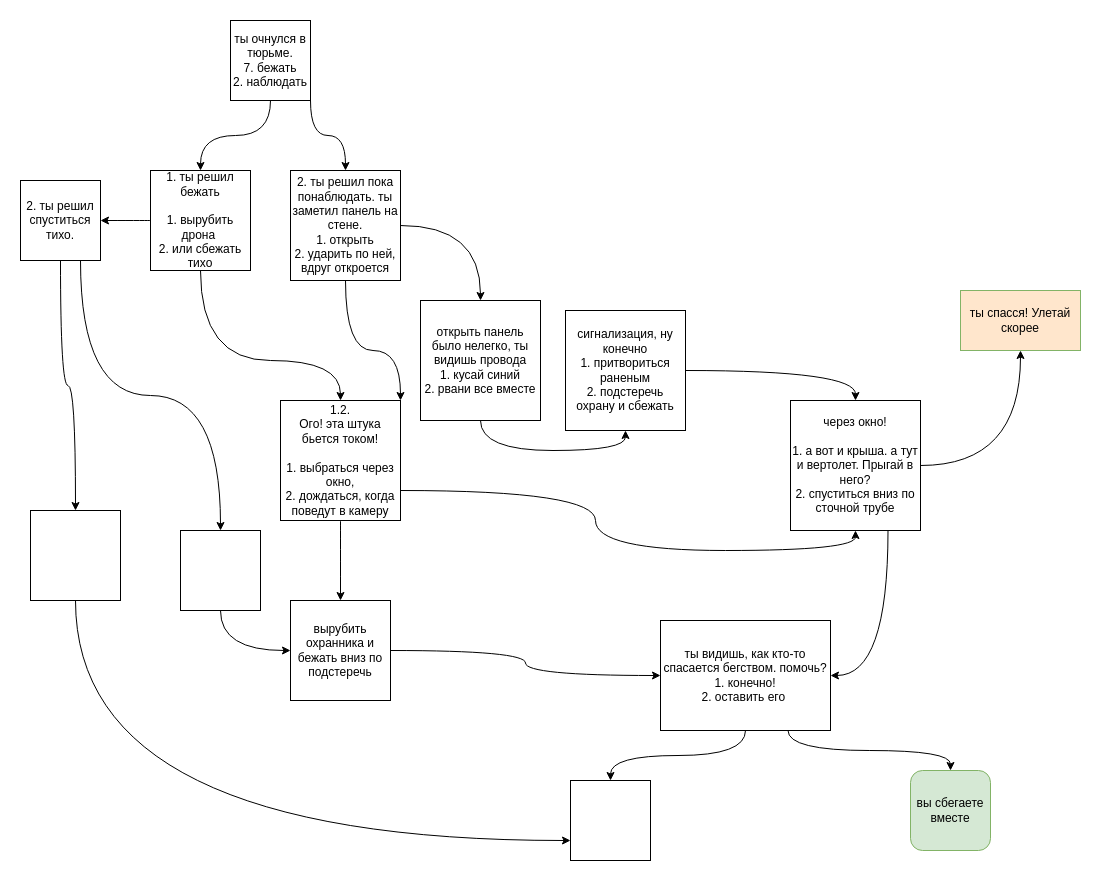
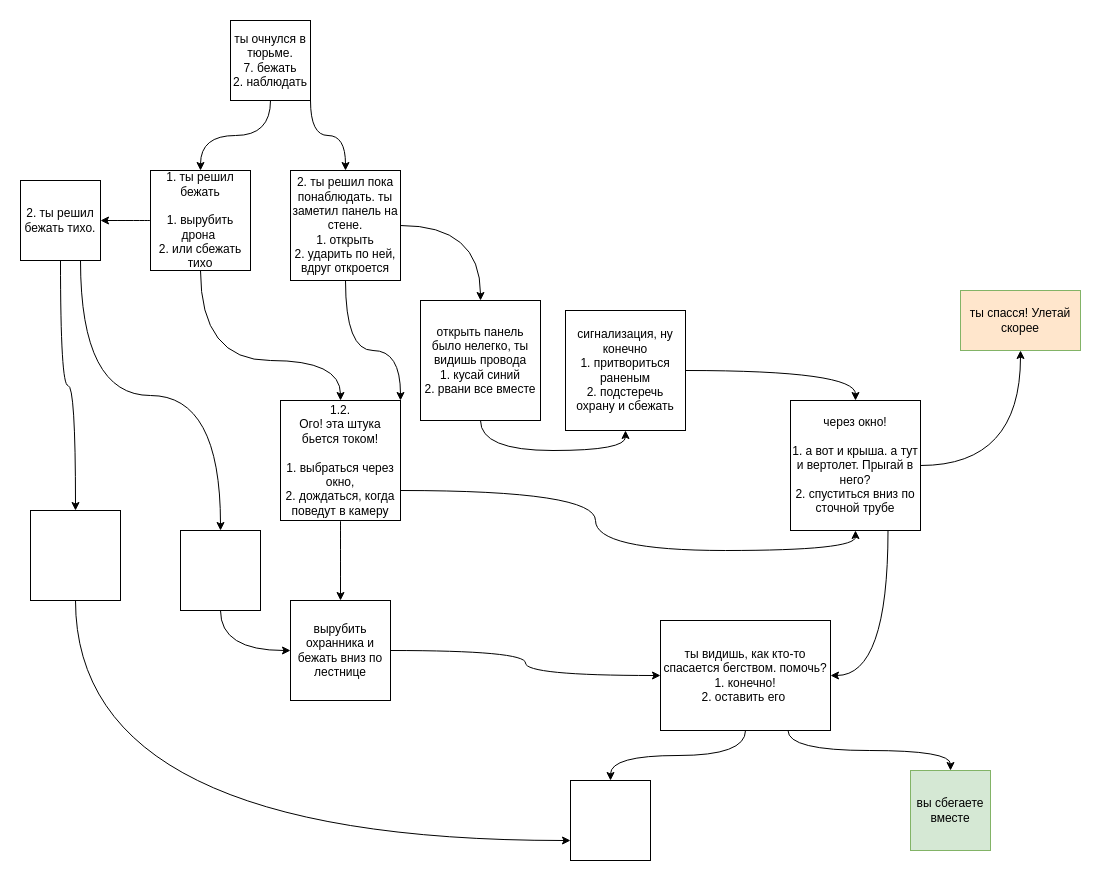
(61, 221) -> (61, 221)
(341, 651) -> (341, 651)
(951, 811) -> (951, 811)
